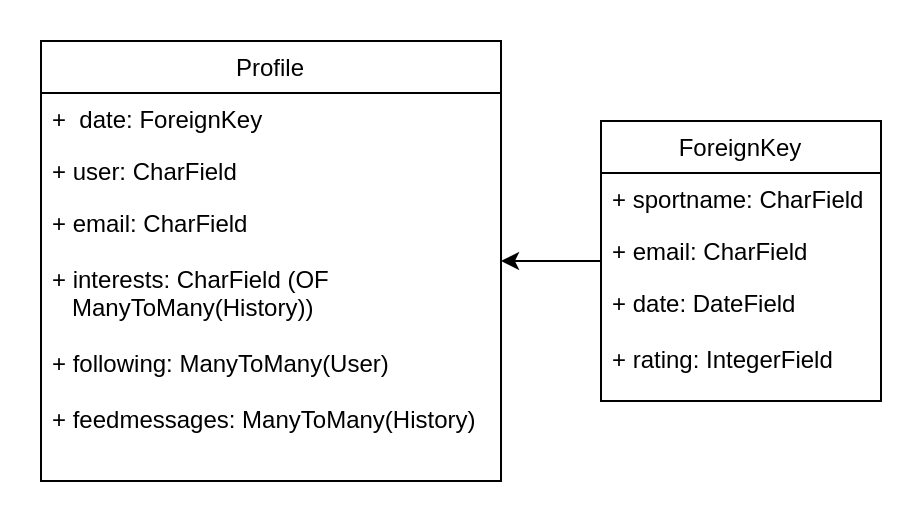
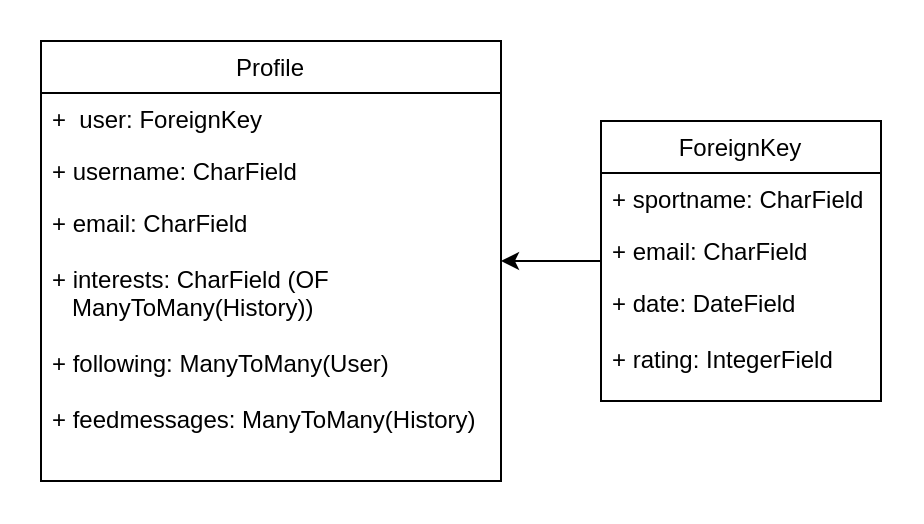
(167, 120) -> (167, 120)
(151, 172) -> (178, 172)
